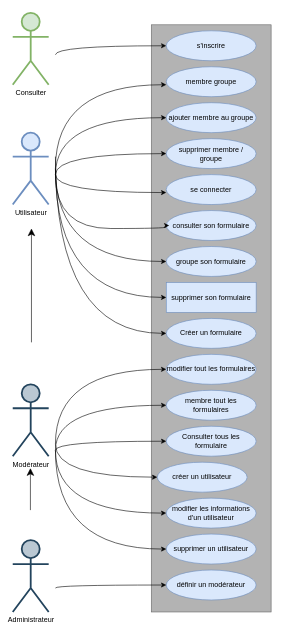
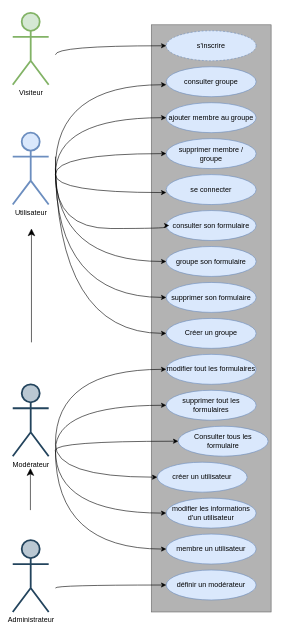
(211, 45) -> (211, 45)
(212, 81) -> (212, 81)
(31, 93) -> (31, 93)
(212, 297) -> (212, 297)
(212, 333) -> (212, 333)
(212, 405) -> (212, 405)
(212, 441) -> (224, 441)
(212, 549) -> (212, 549)
